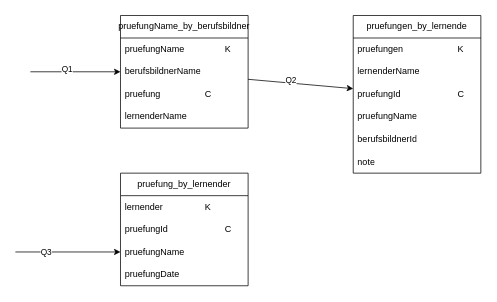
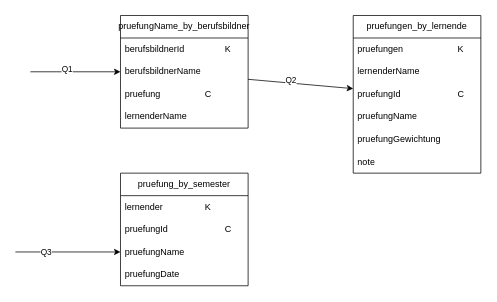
(163, 49) -> (168, 49)
(393, 139) -> (402, 139)
(184, 184) -> (184, 184)
